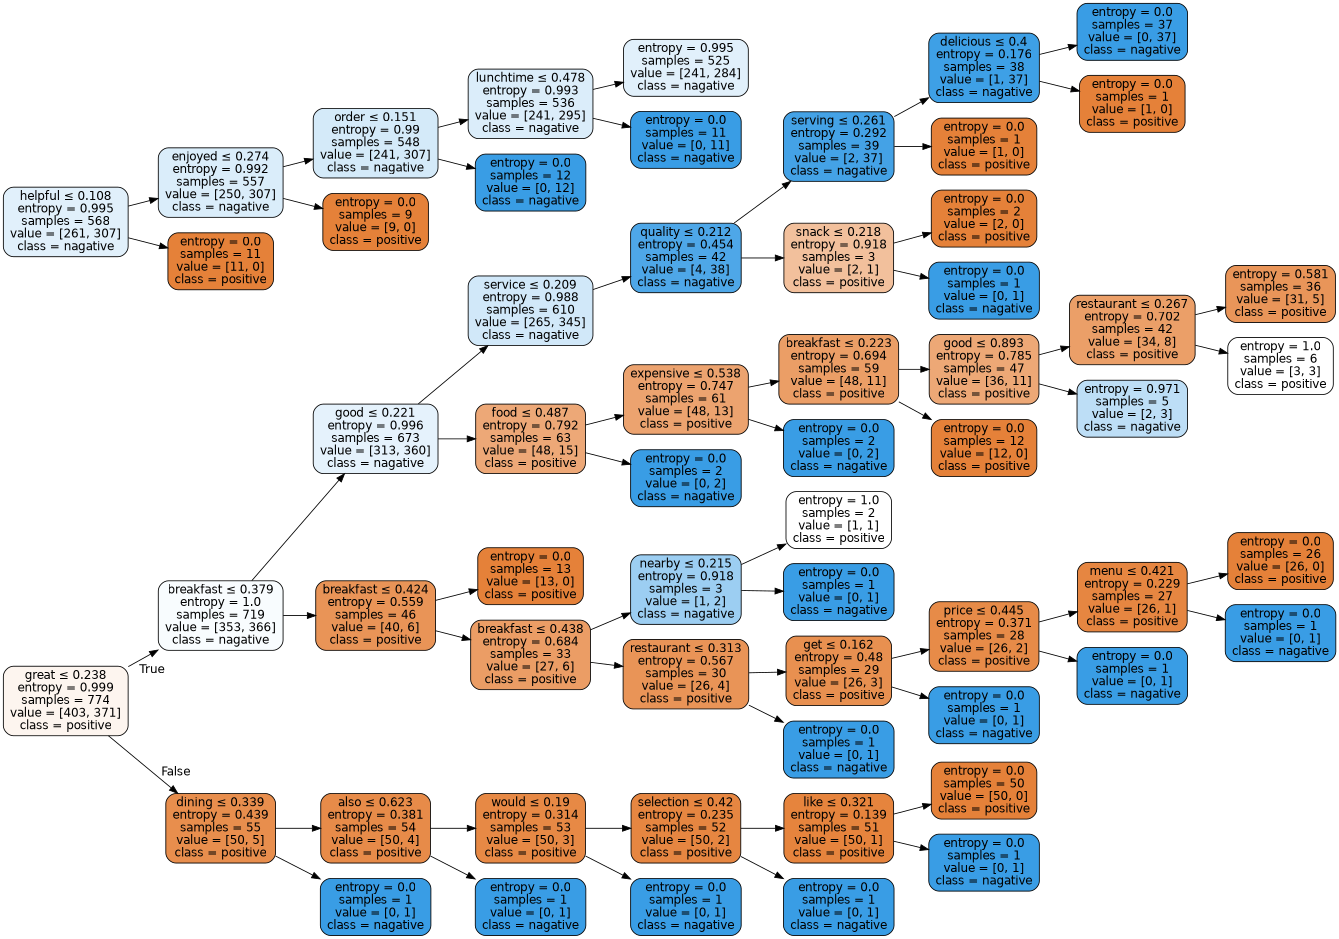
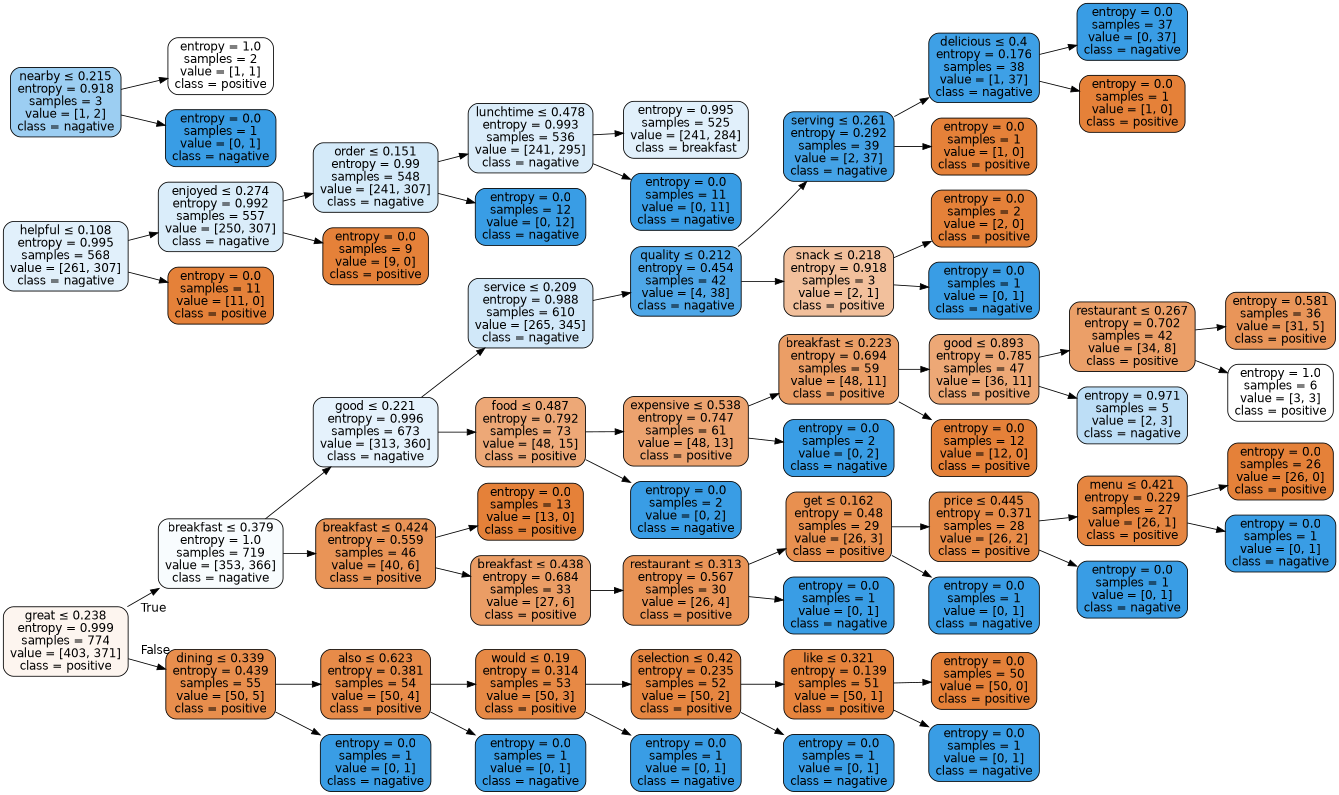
(686, 86) -> (686, 148)
(531, 438) -> (531, 432)
(607, 623) -> none
